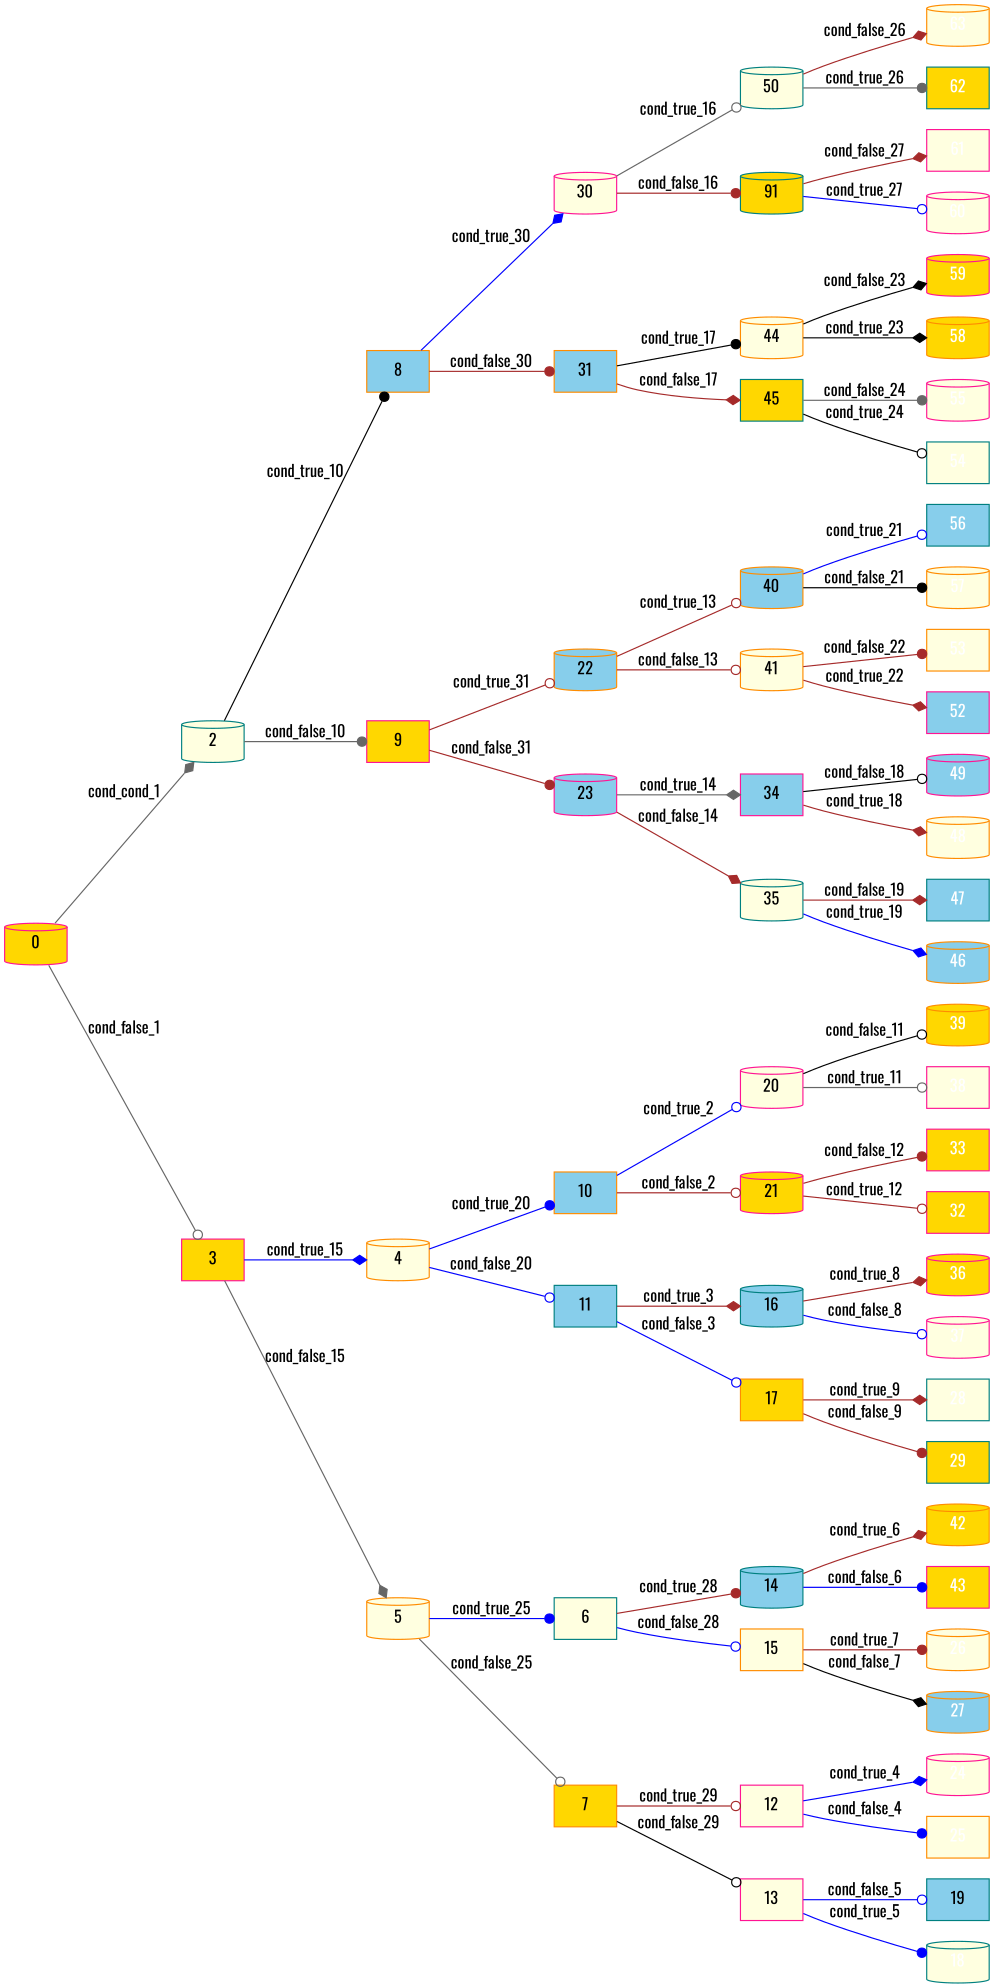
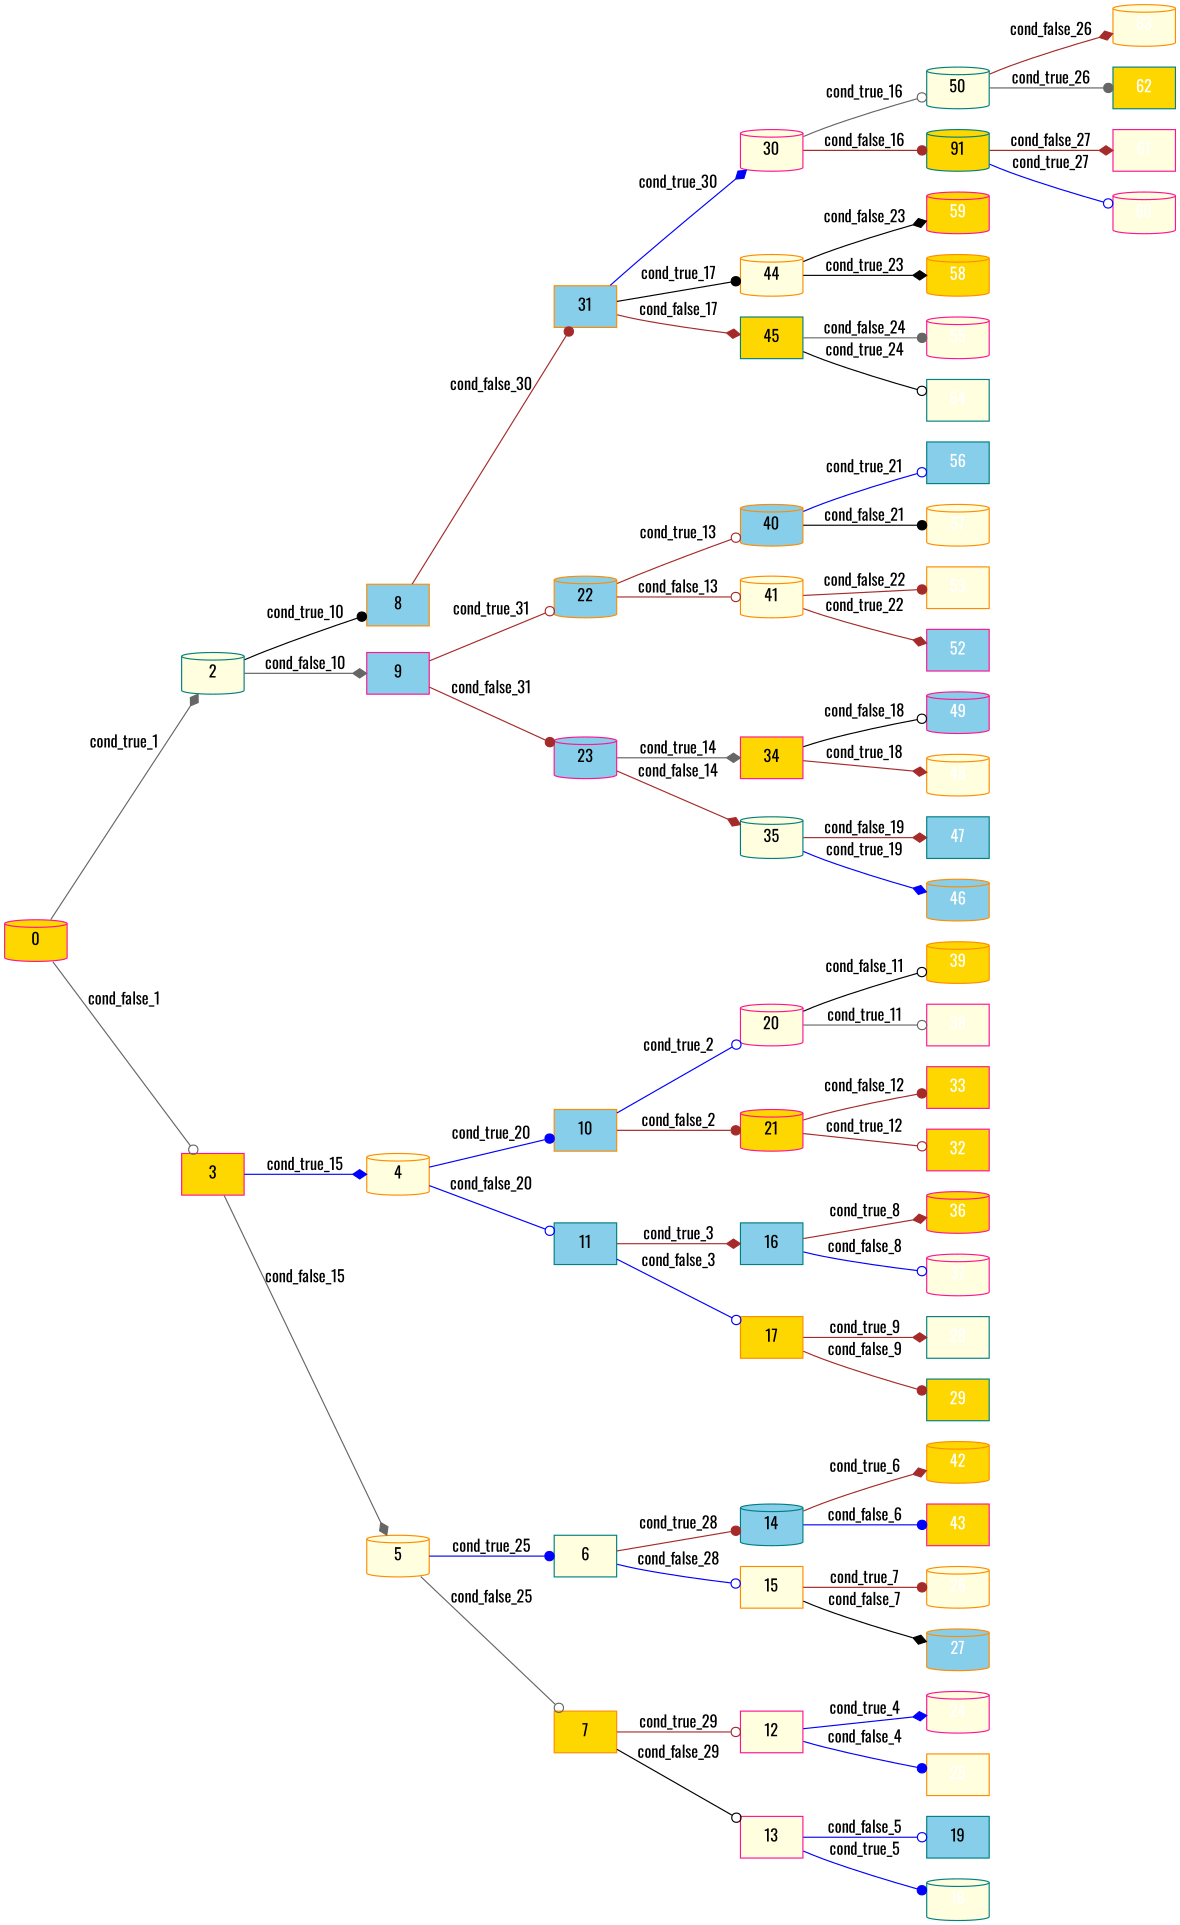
(487, 287) -> (672, 232)
(301, 742) -> (298, 673)
(398, 742) -> (398, 673)
(124, 793) -> (124, 743)
(772, 795) -> (772, 758)
(674, 1193) -> (674, 1130)
(772, 1306) -> (772, 1244)
